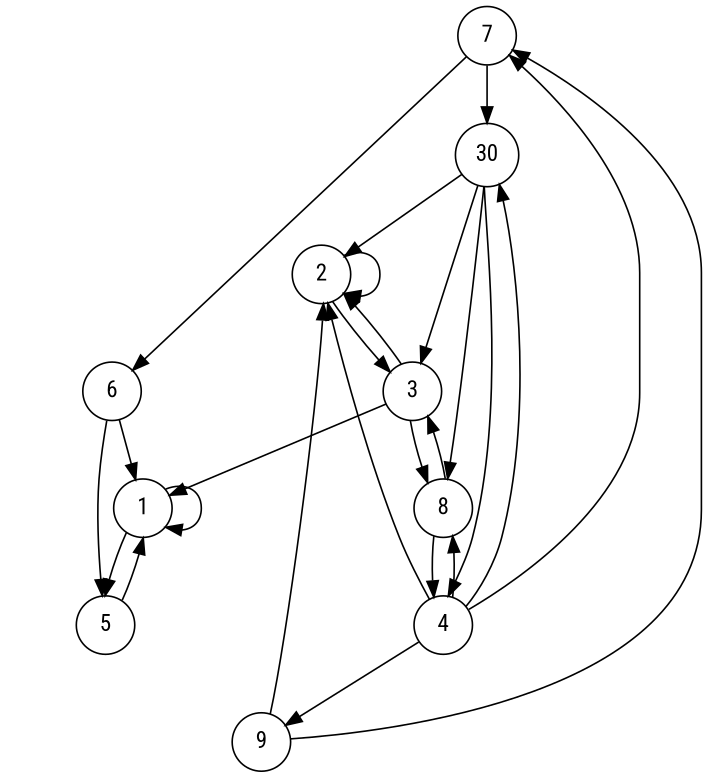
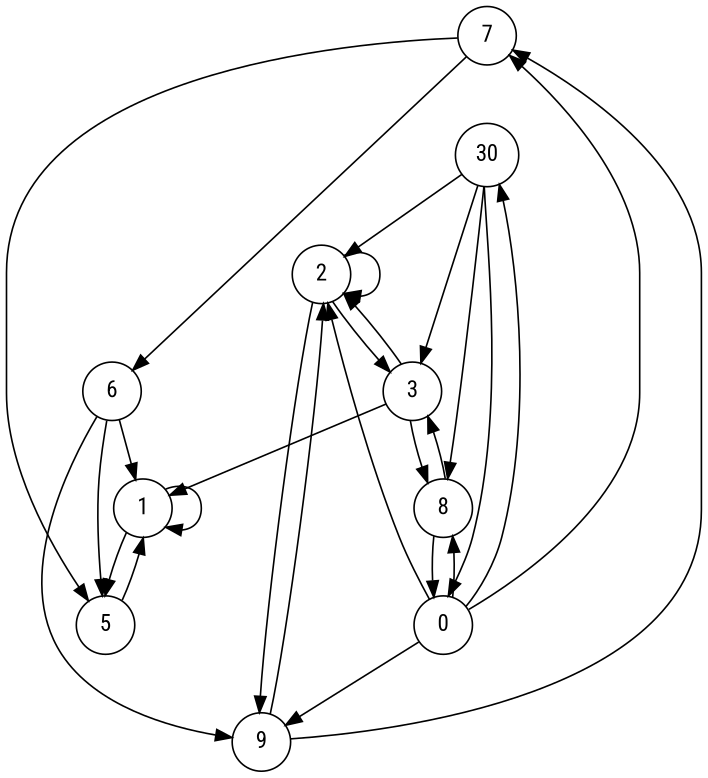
(487, 86) -> (48, 171)
none -> (282, 499)
none -> (47, 621)
(443, 625) -> (443, 625)
